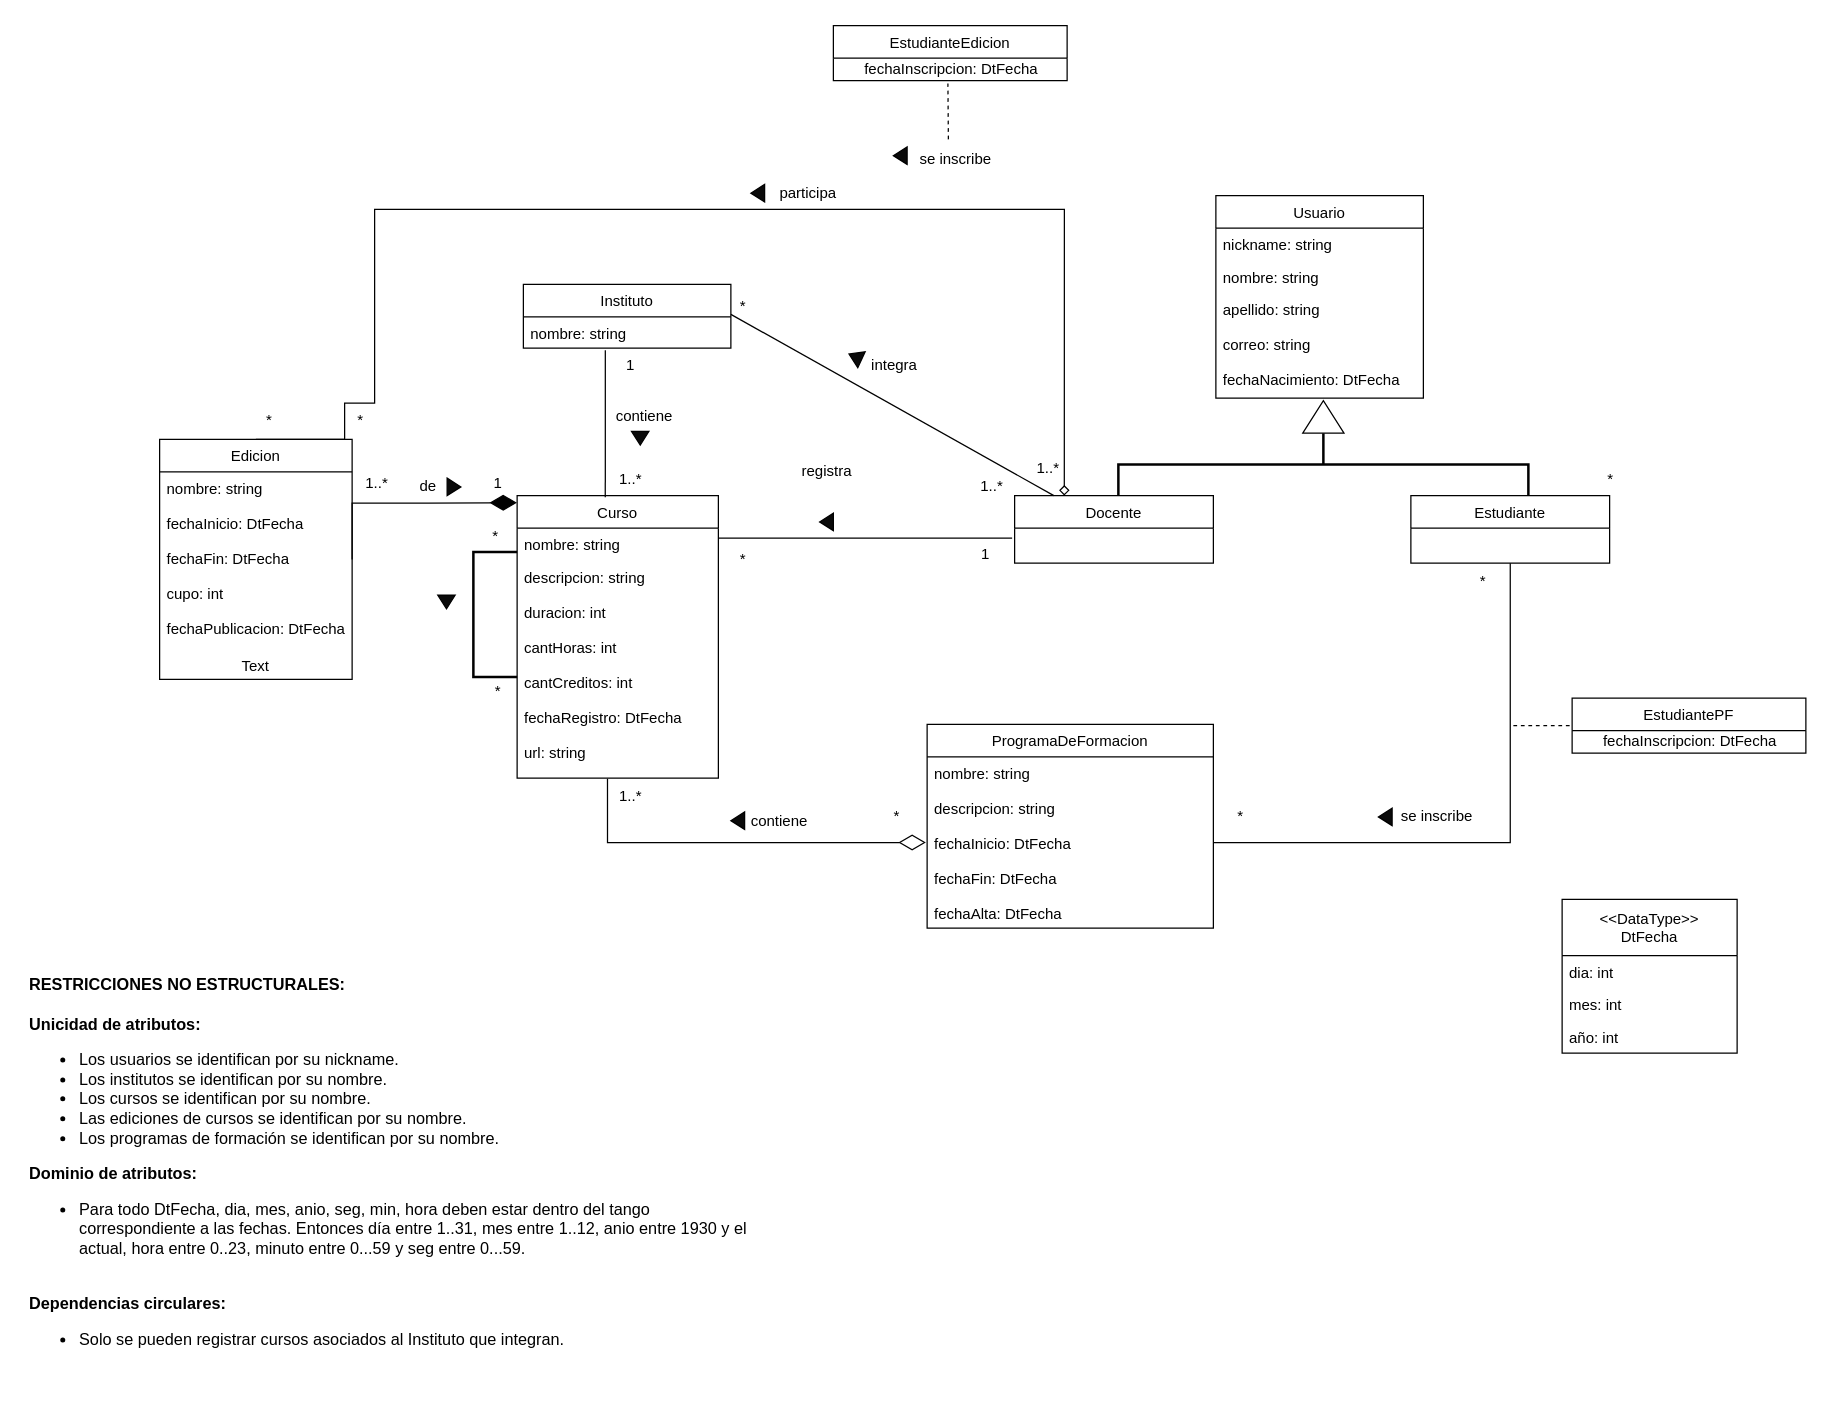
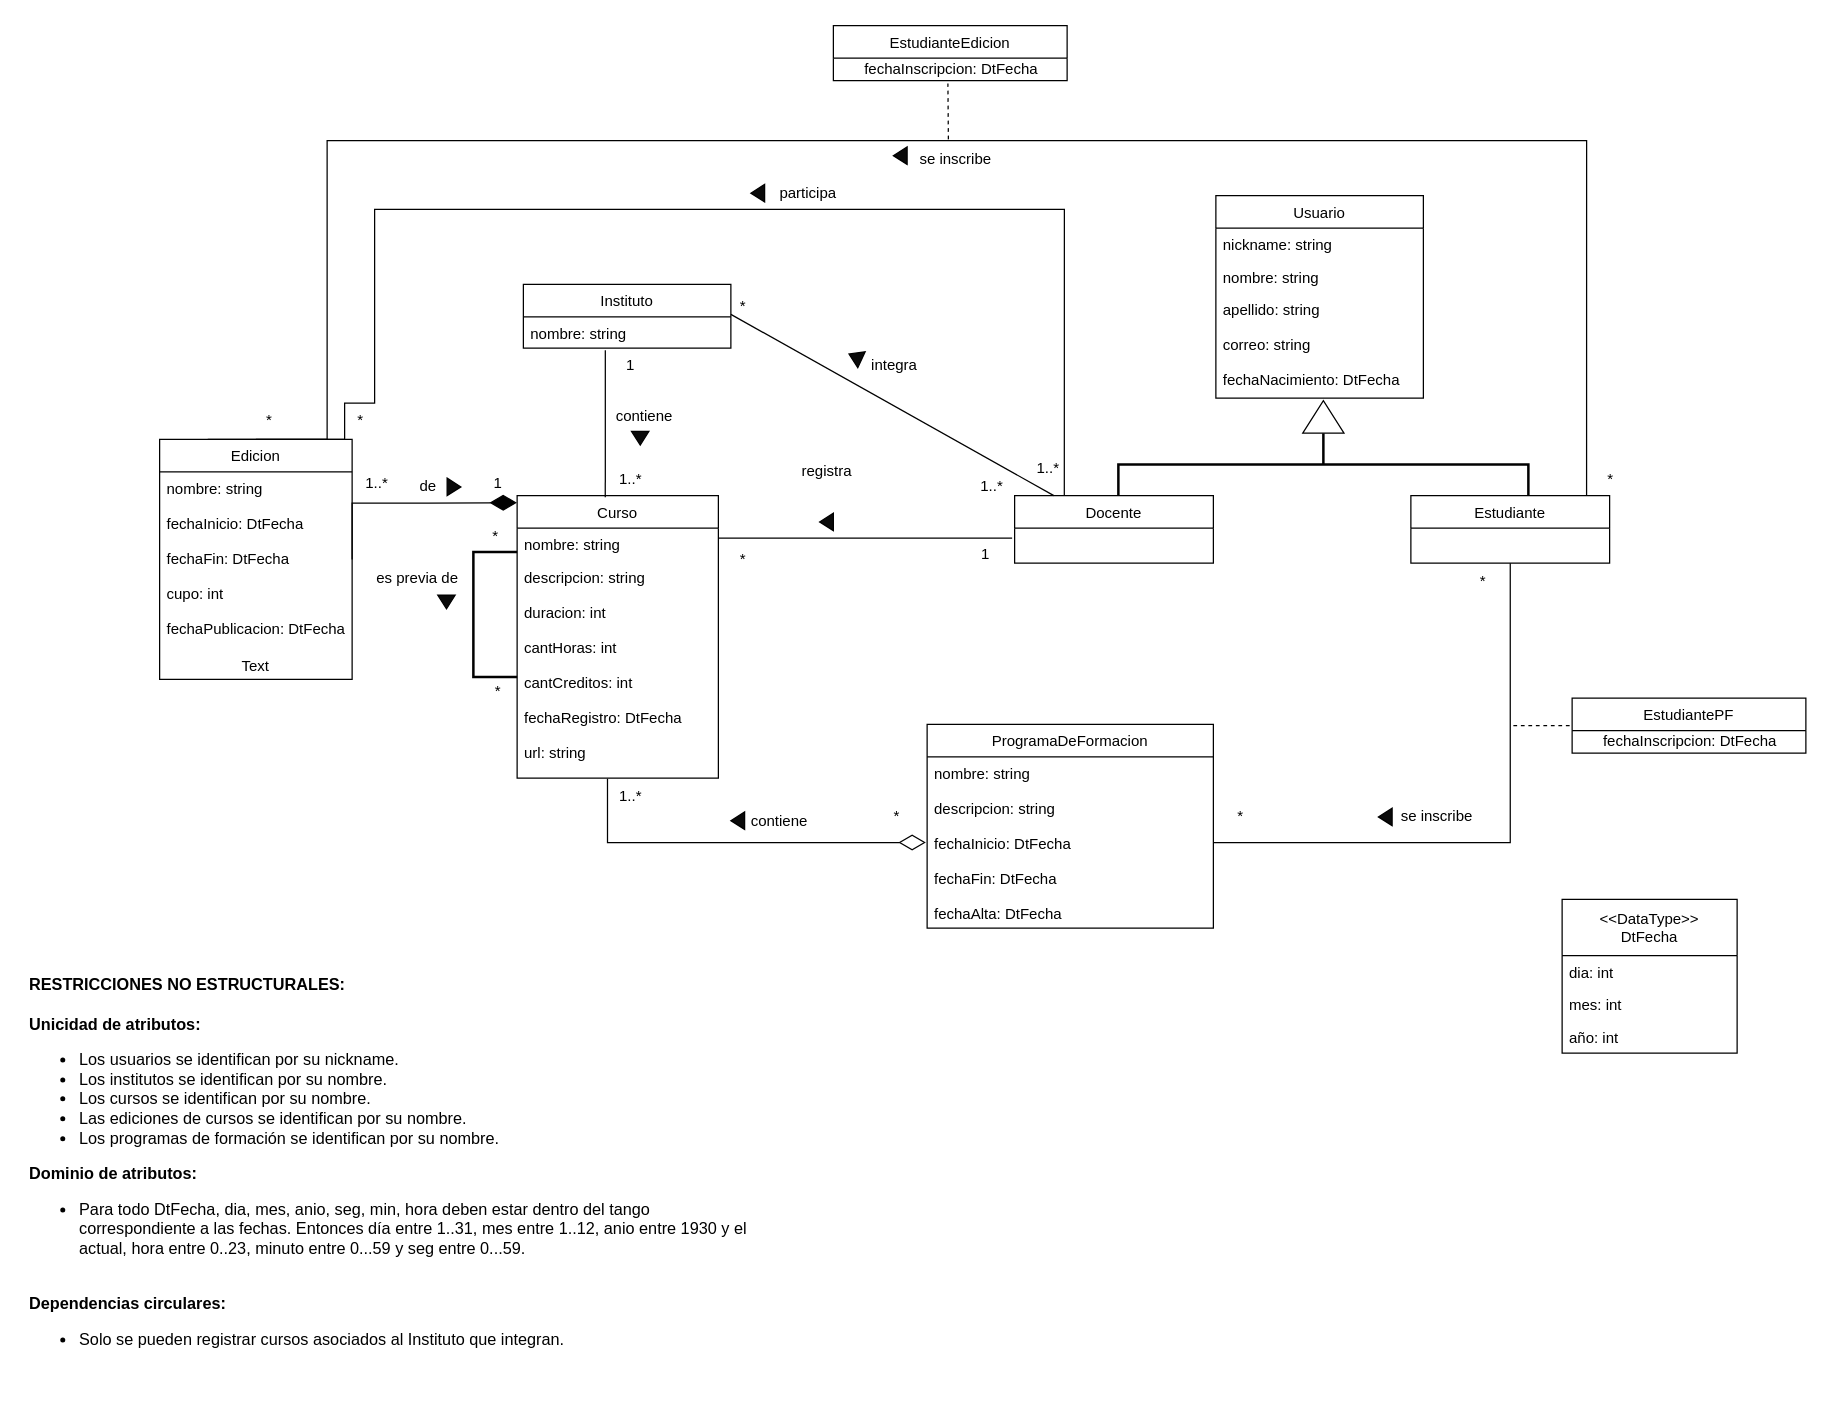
none -> (984, 141)
(1064, 485) -> (1064, 488)
none -> (418, 578)
